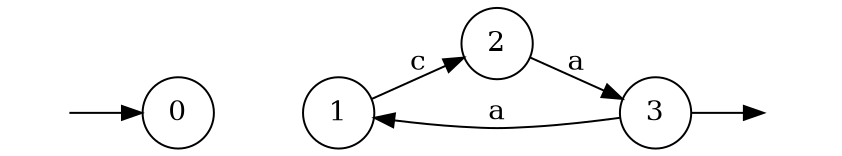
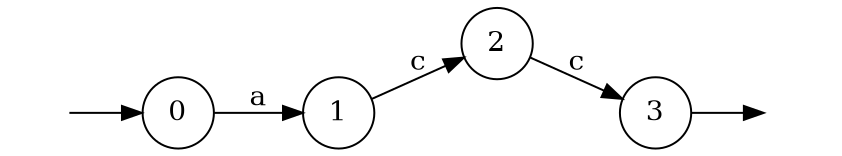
(576, 62) -> (576, 62)
(507, 128) -> (249, 113)
